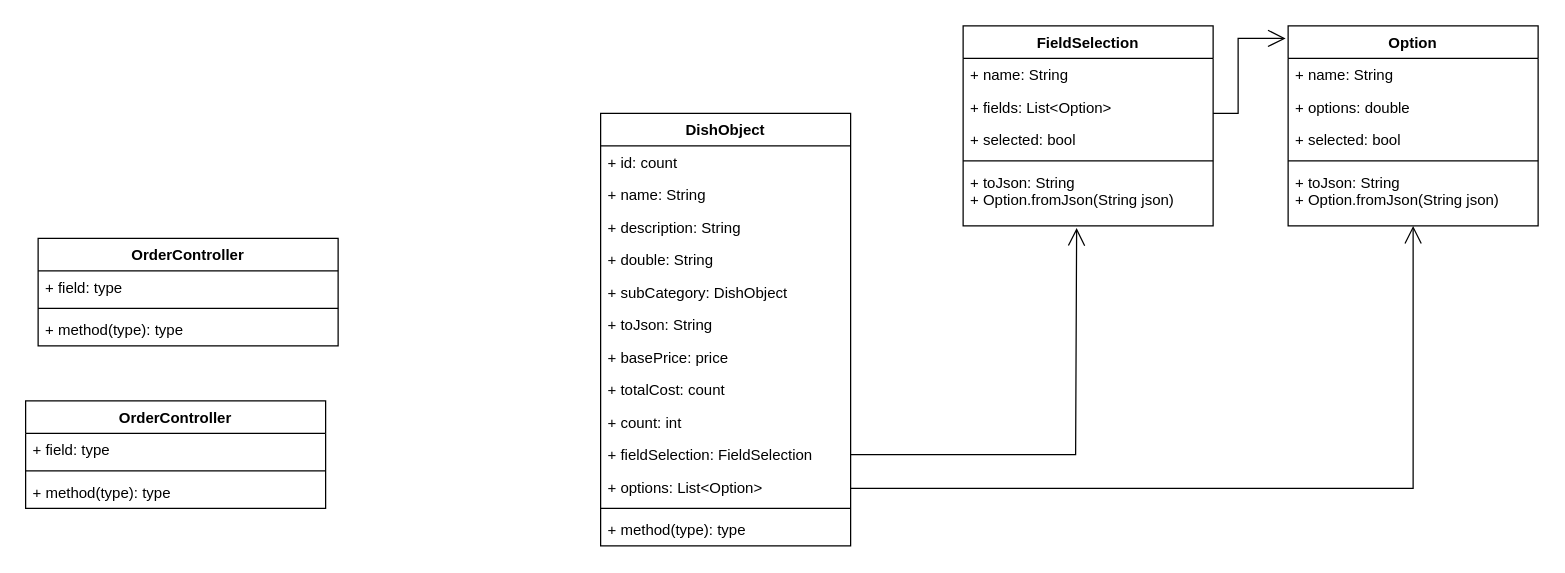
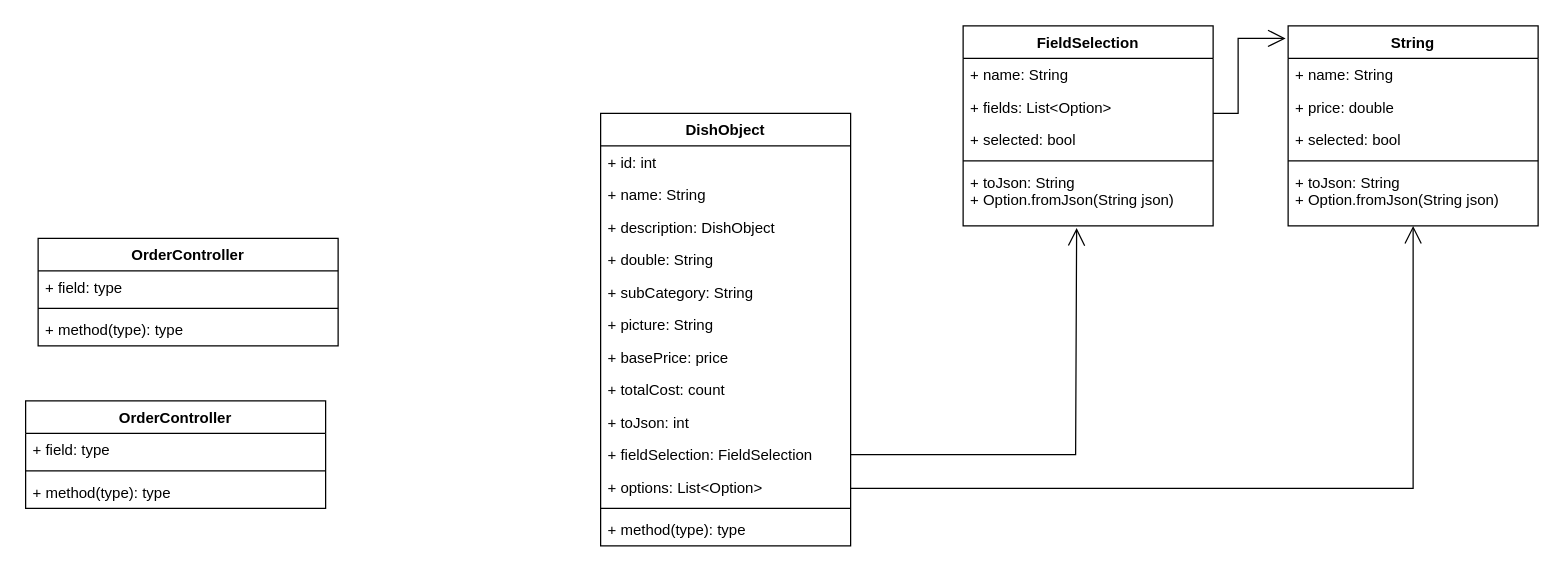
(1413, 43) -> (1413, 43)
(1357, 108) -> (1348, 108)
(646, 163) -> (636, 163)
(684, 228) -> (701, 228)
(705, 293) -> (688, 293)
(667, 325) -> (669, 325)
(650, 423) -> (654, 423)
